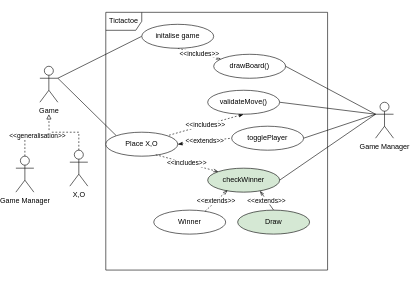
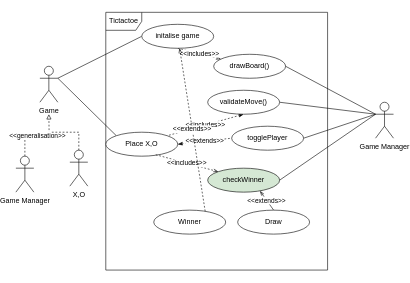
(219, 198) -> (193, 130)
(274, 222) -> (274, 222)
